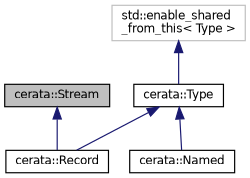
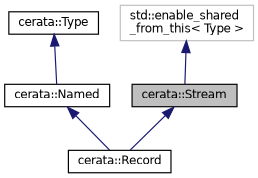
(179, 68) -> (185, 68)
(113, 131) -> (93, 133)
